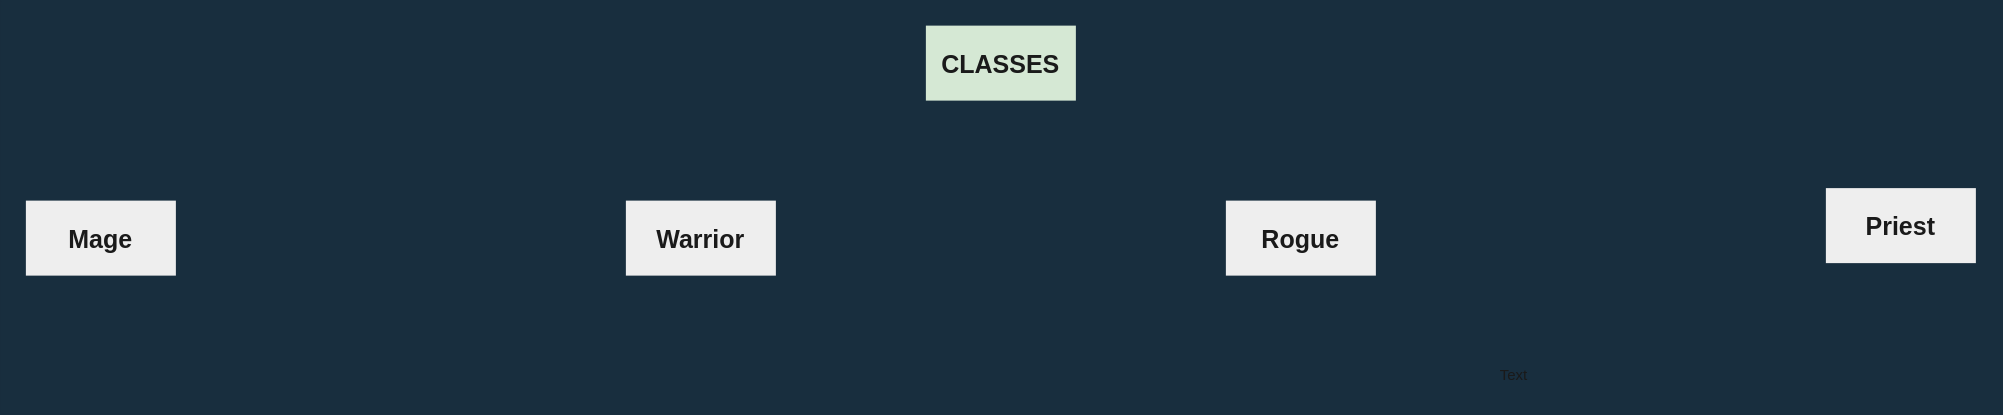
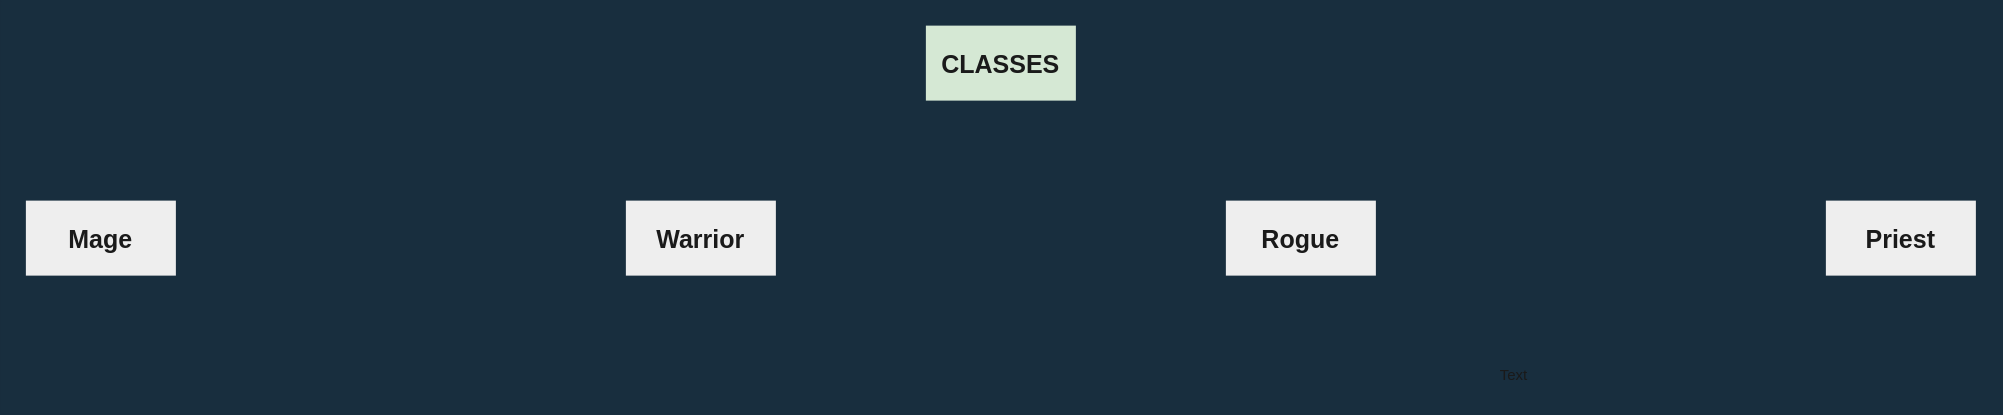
(1901, 226) -> (1901, 238)
